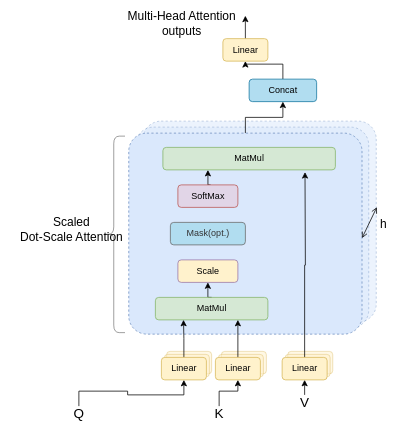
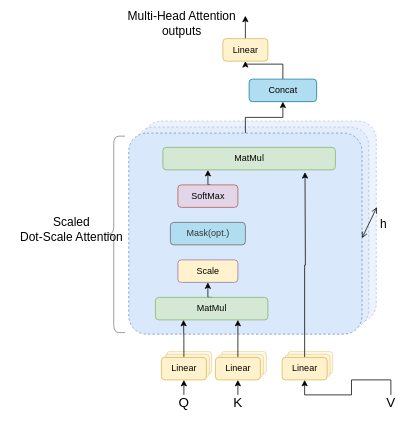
(305, 402) -> (391, 402)
(79, 414) -> (184, 402)
(219, 414) -> (238, 402)
